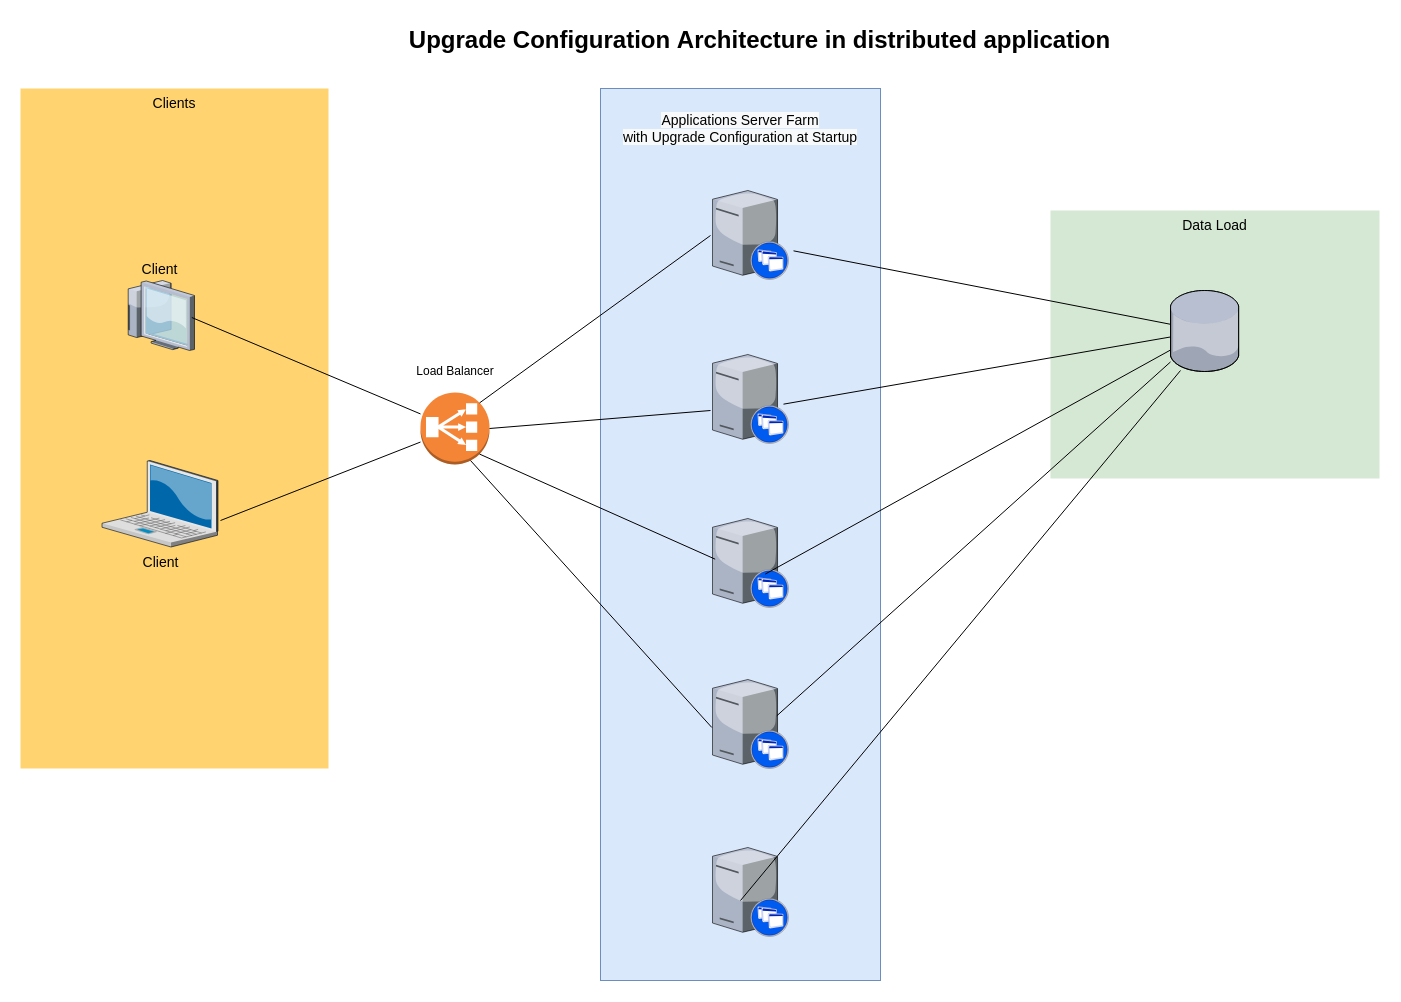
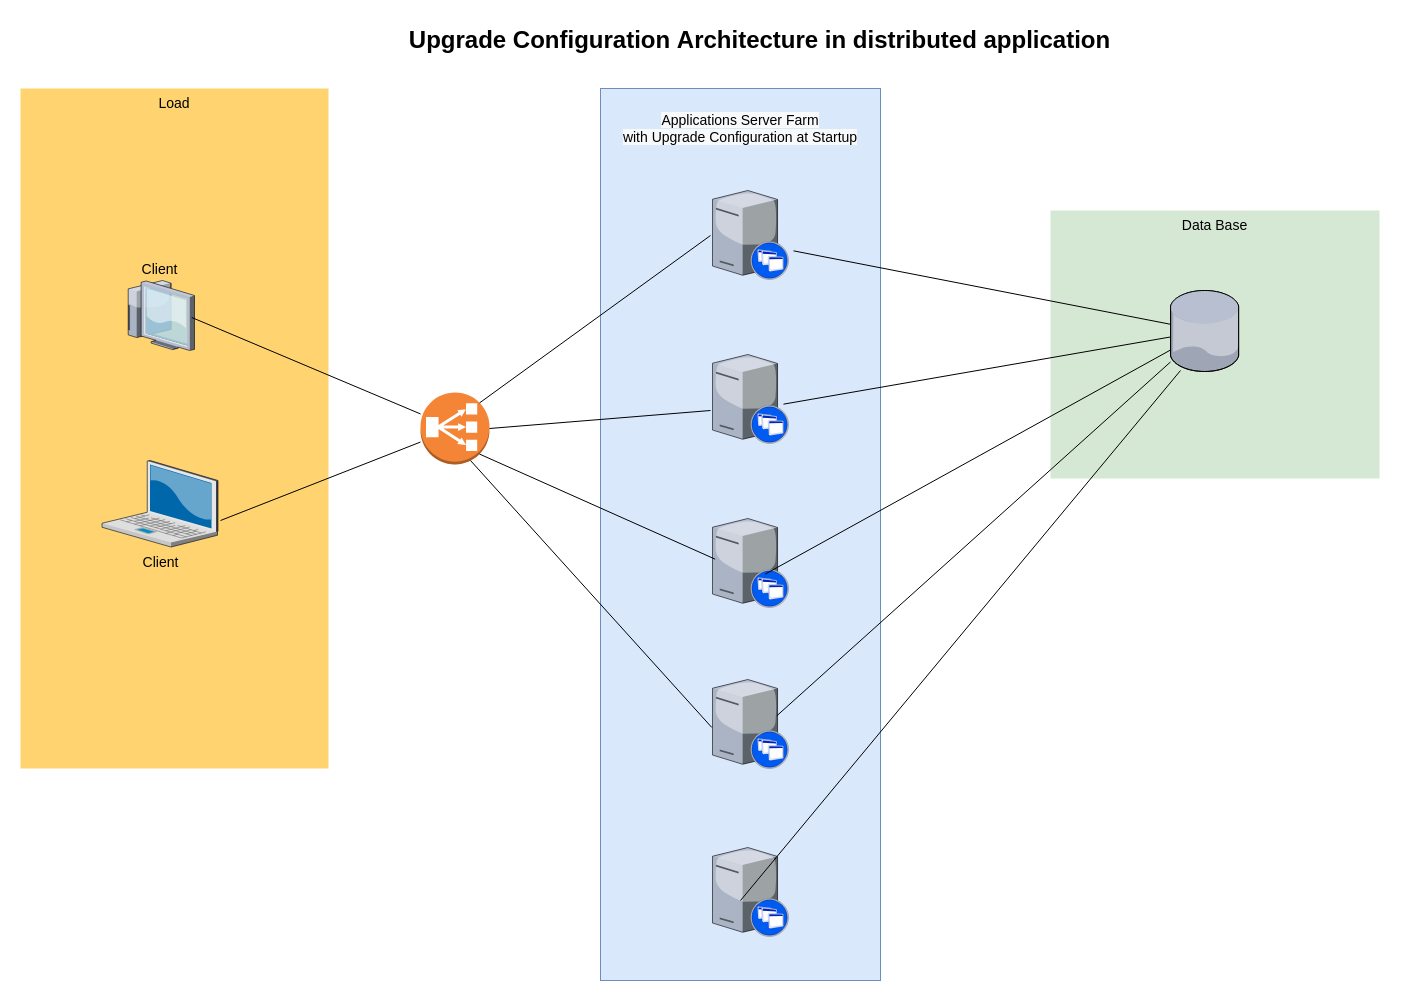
(175, 104) -> (175, 104)
(1215, 226) -> (1215, 226)
(455, 372) -> none
